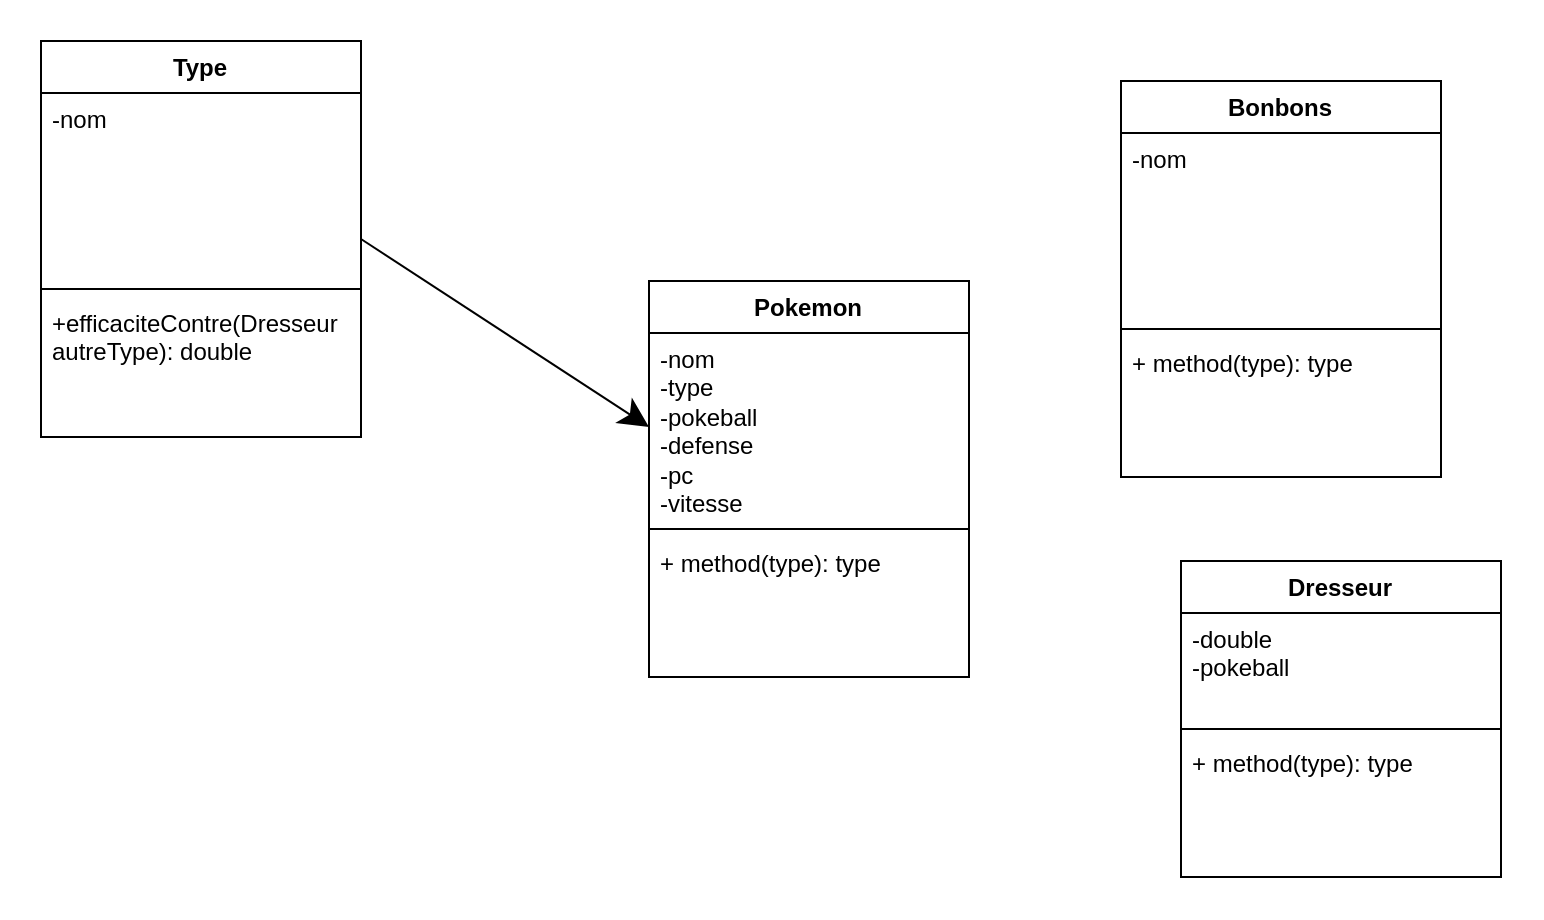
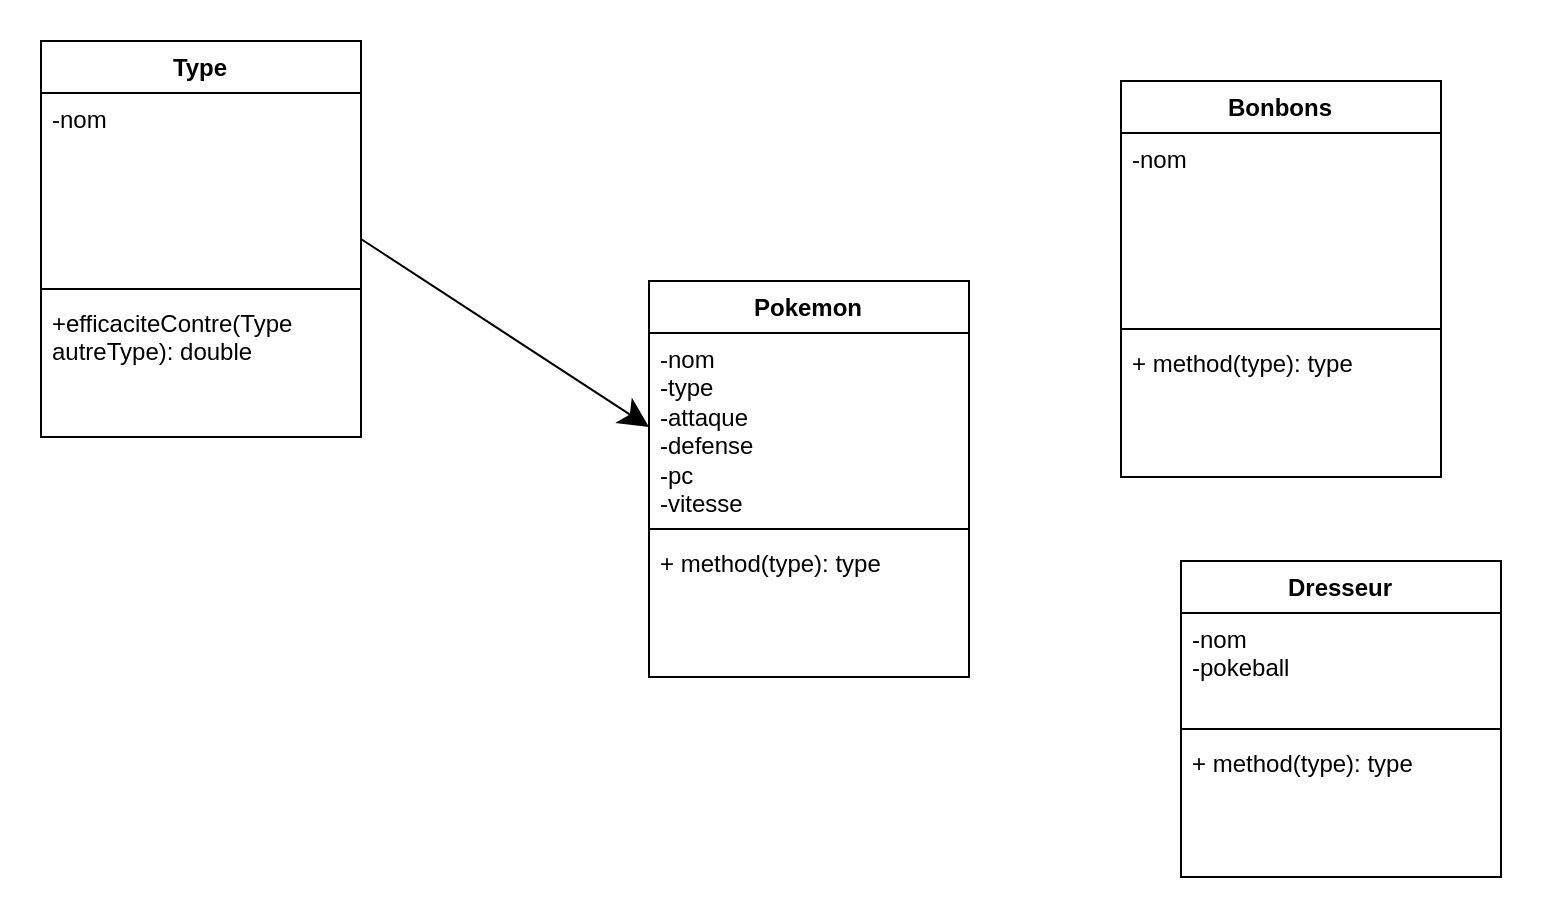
(203, 340) -> (203, 340)
(715, 433) -> (715, 433)
(1247, 656) -> (1247, 656)
